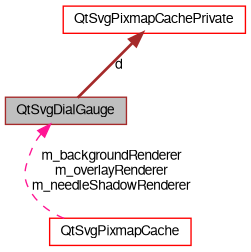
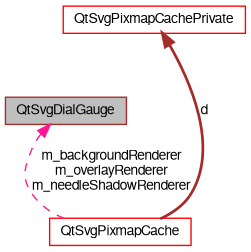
(105, 70) -> (202, 137)
